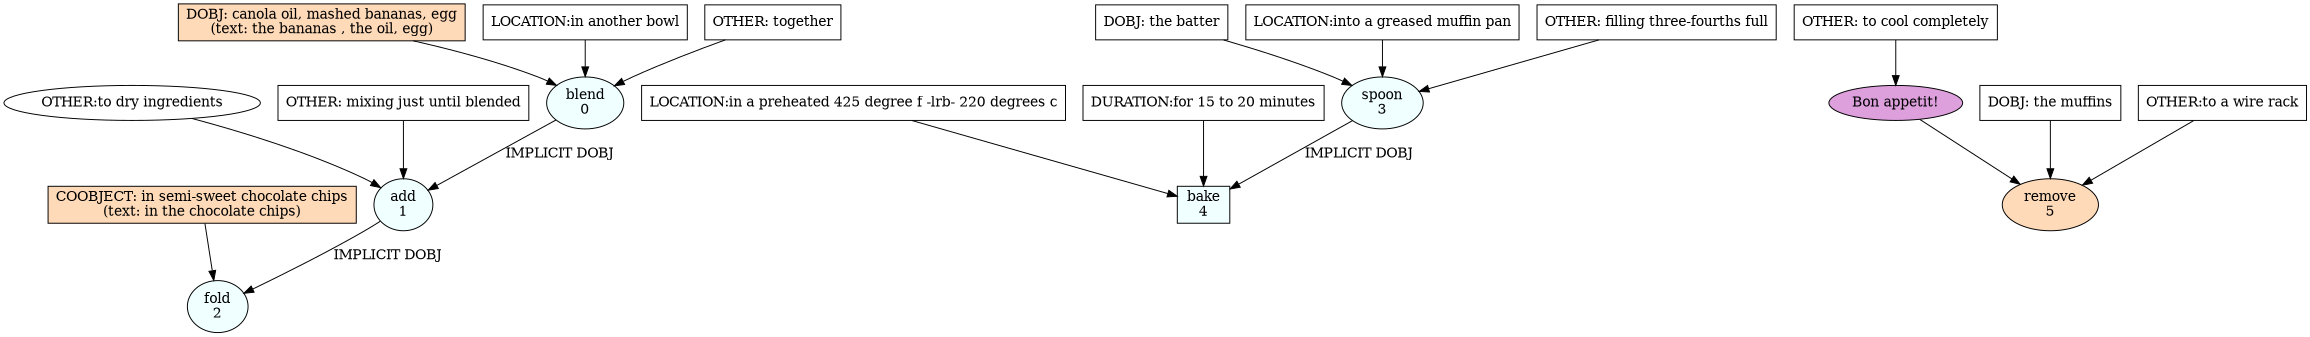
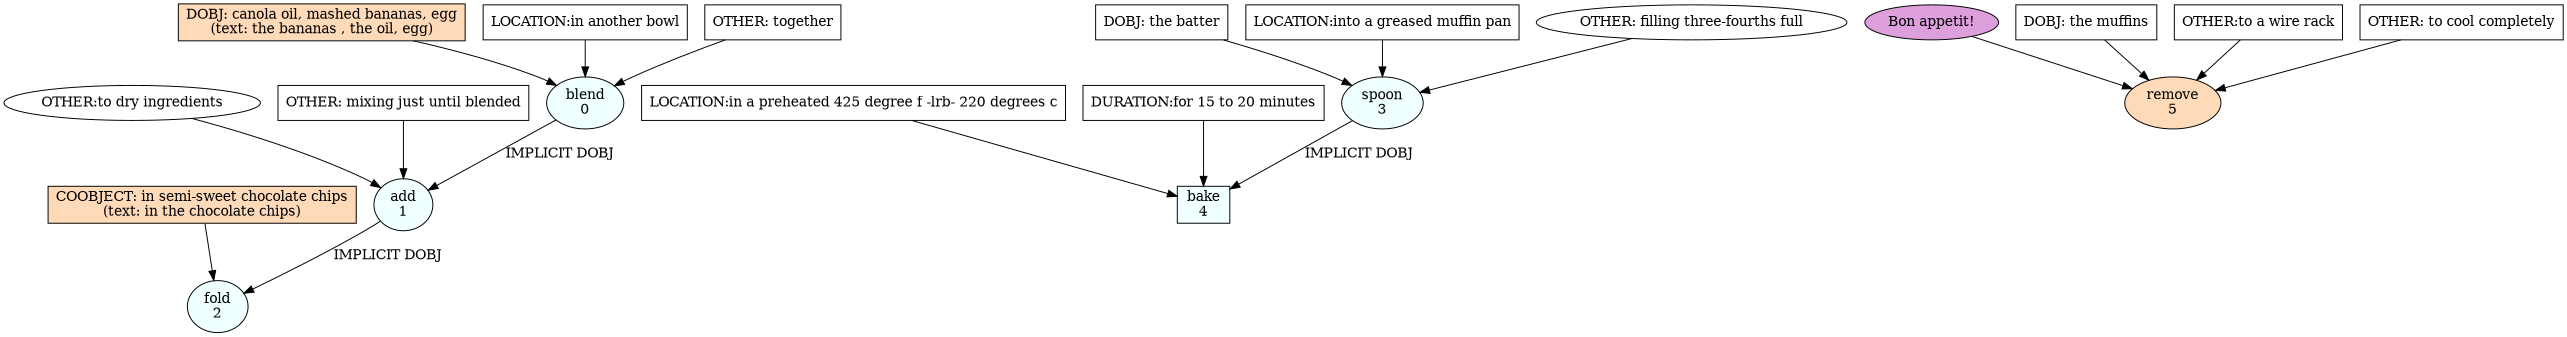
(1657, 22) -> (1692, 22)
(1896, 58) -> (2313, 64)
